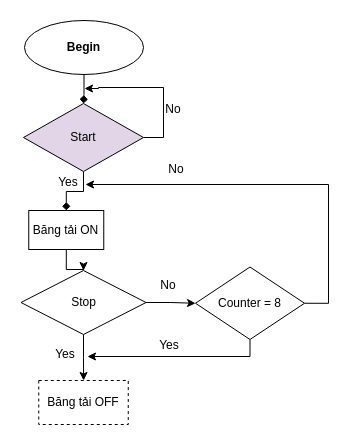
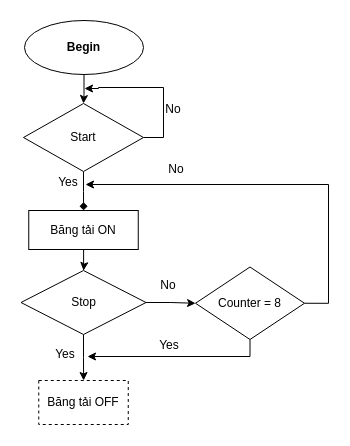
(84, 95) -> (84, 95)
(84, 138) -> (84, 138)
(66, 230) -> (84, 230)
